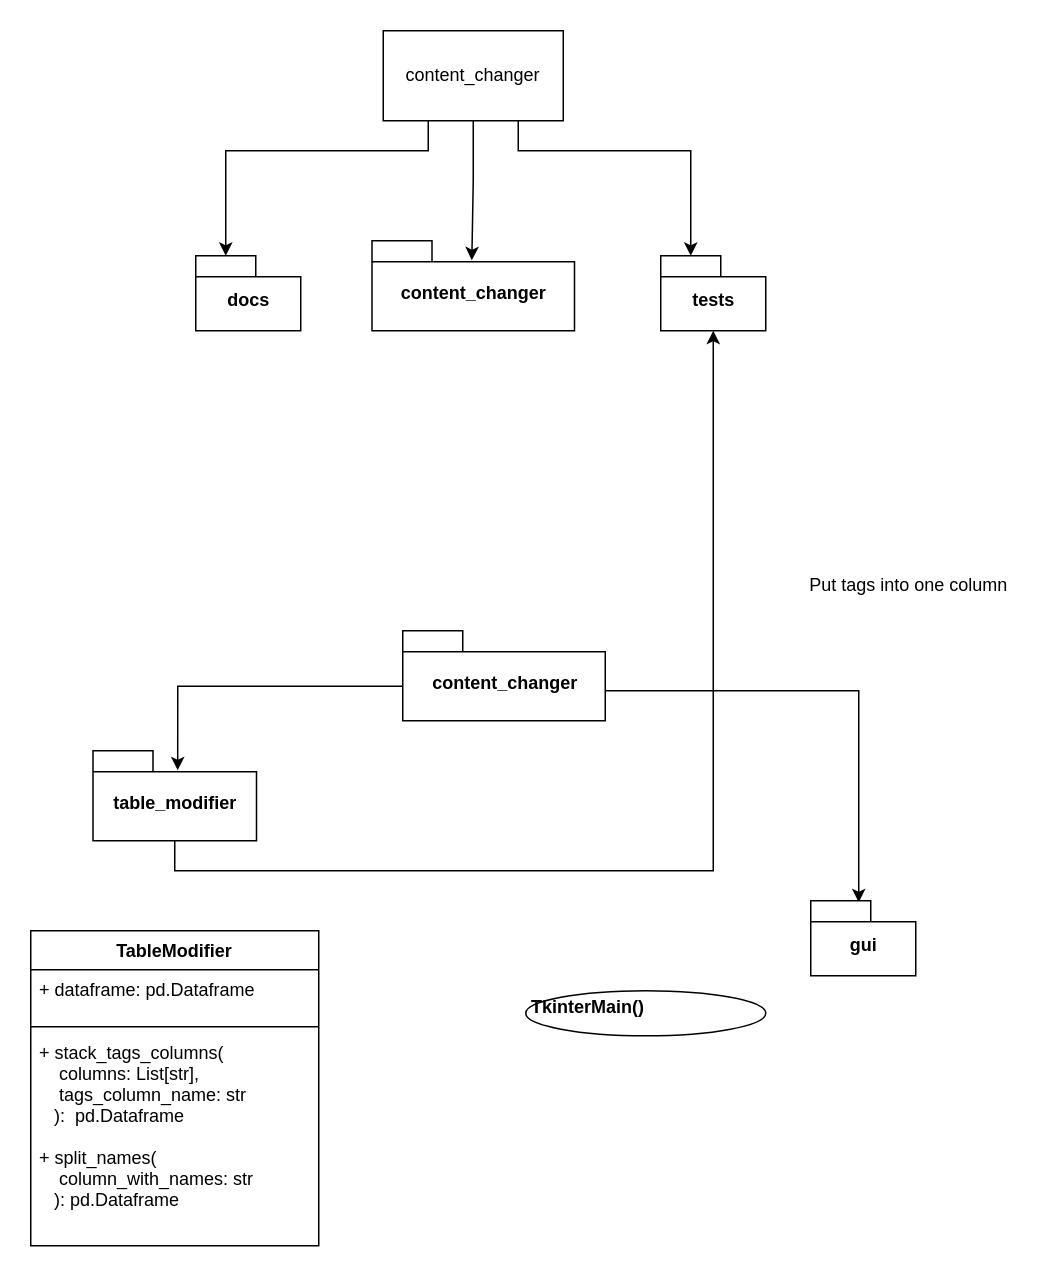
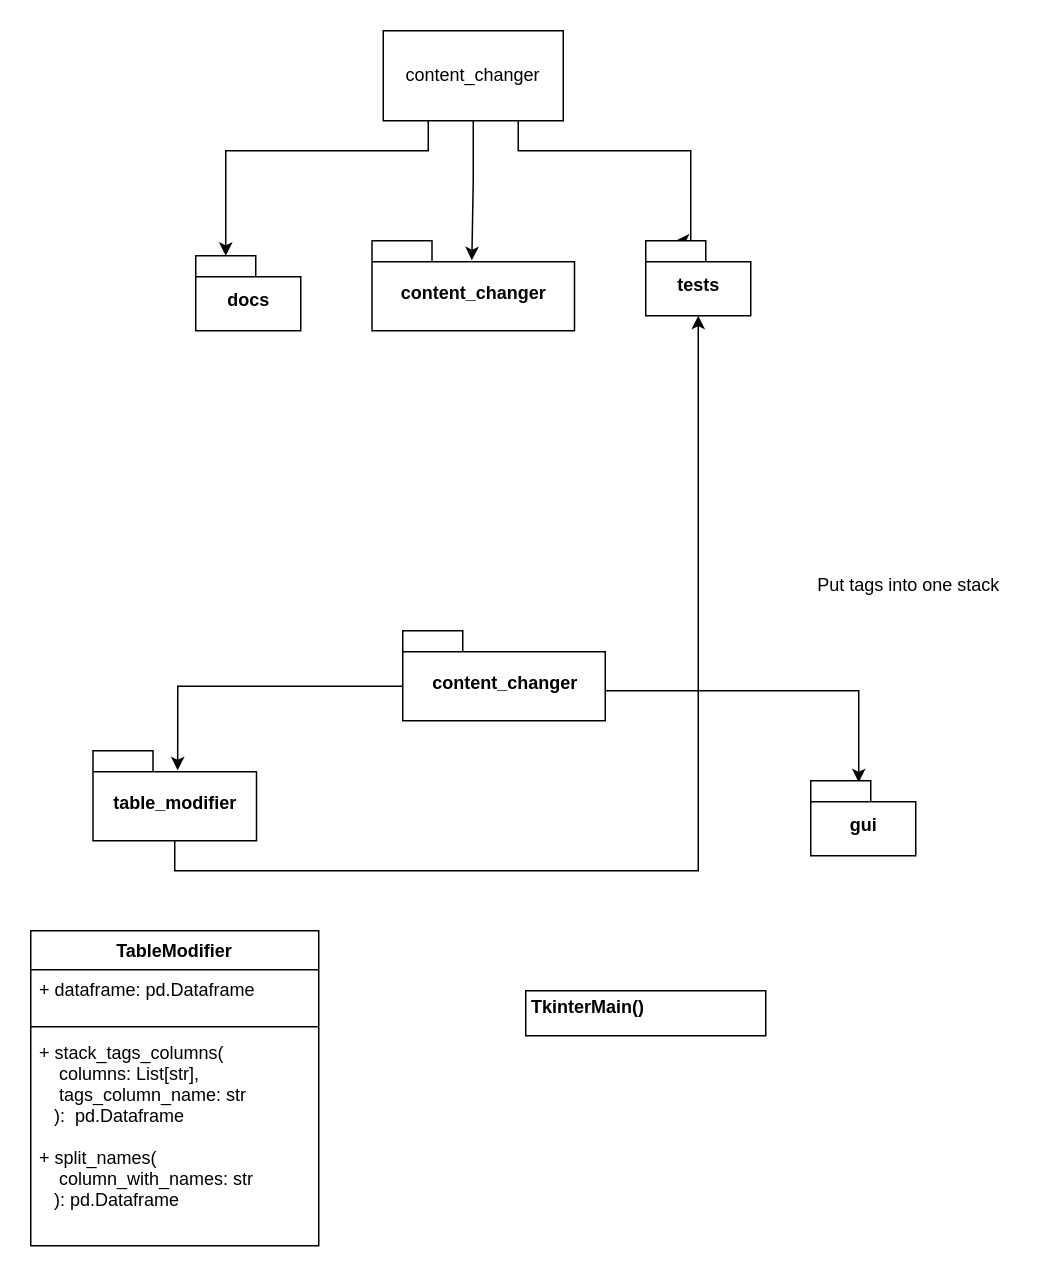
(713, 293) -> (698, 278)
(909, 586) -> (909, 586)
(863, 938) -> (863, 818)
(646, 1013) -> (646, 1013)
